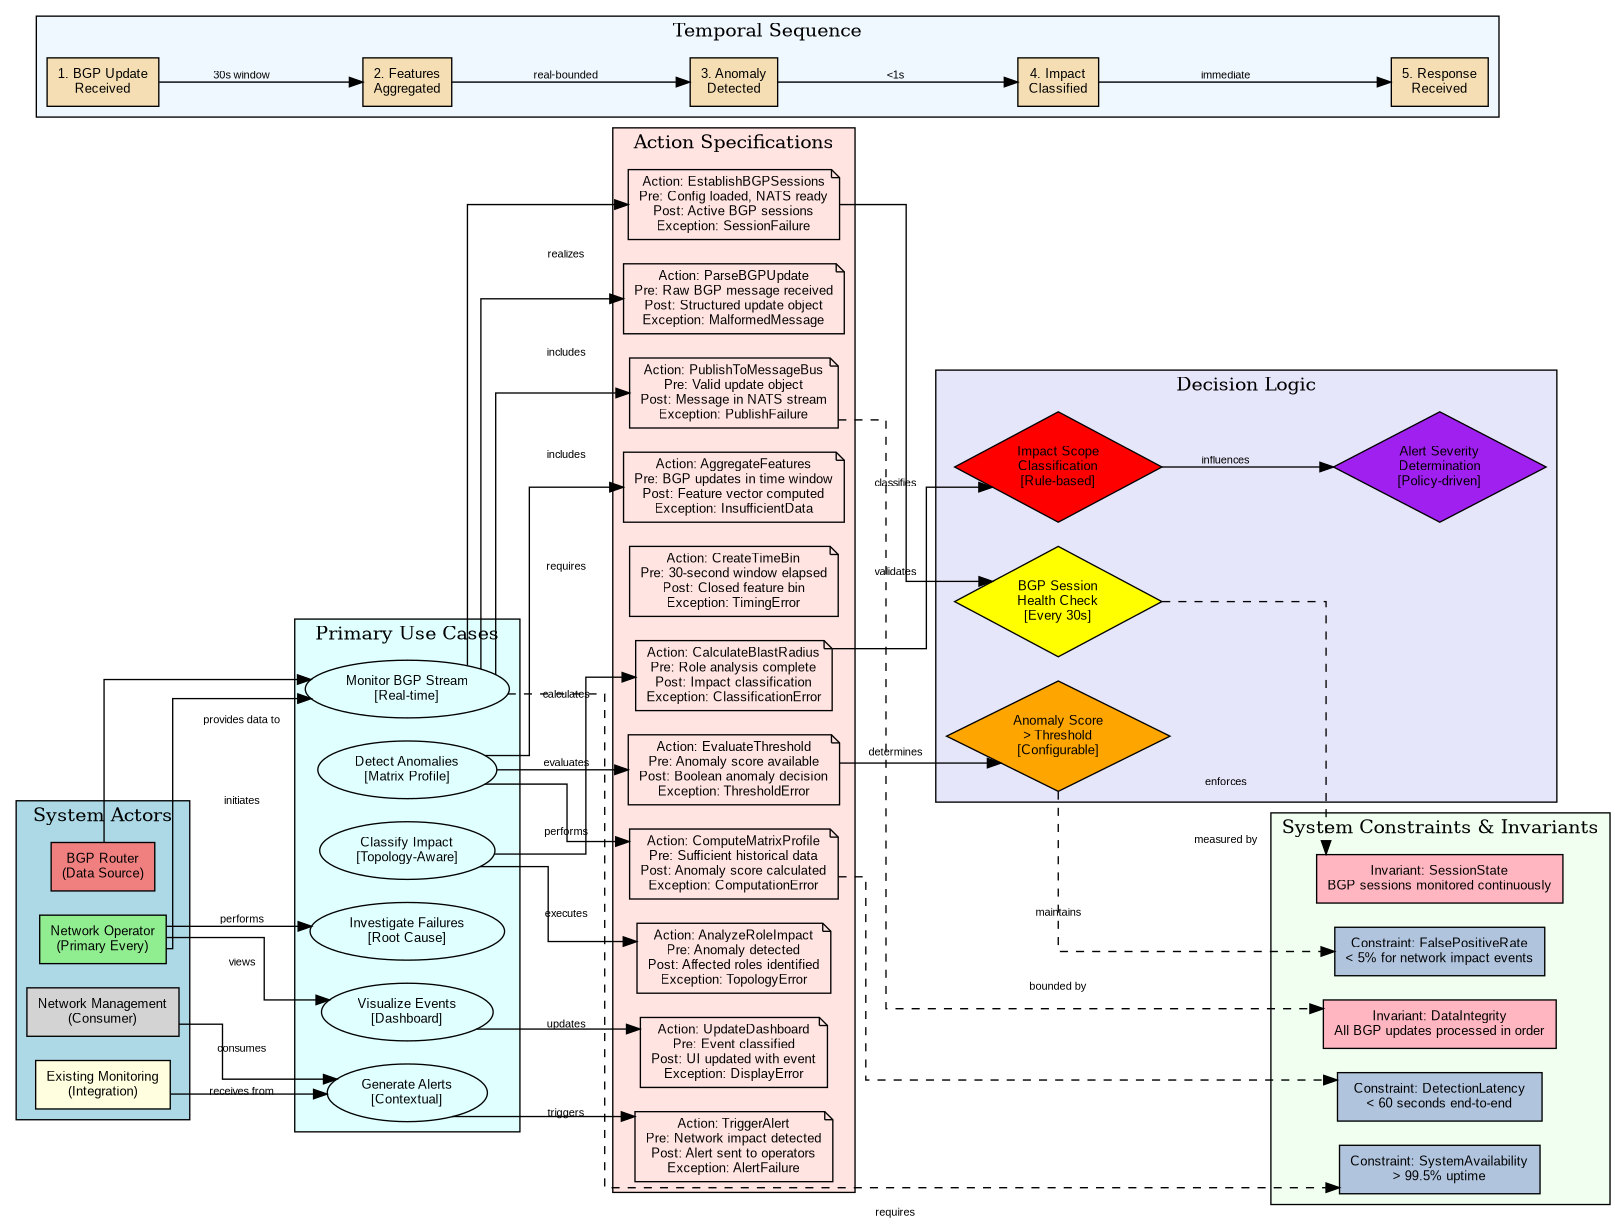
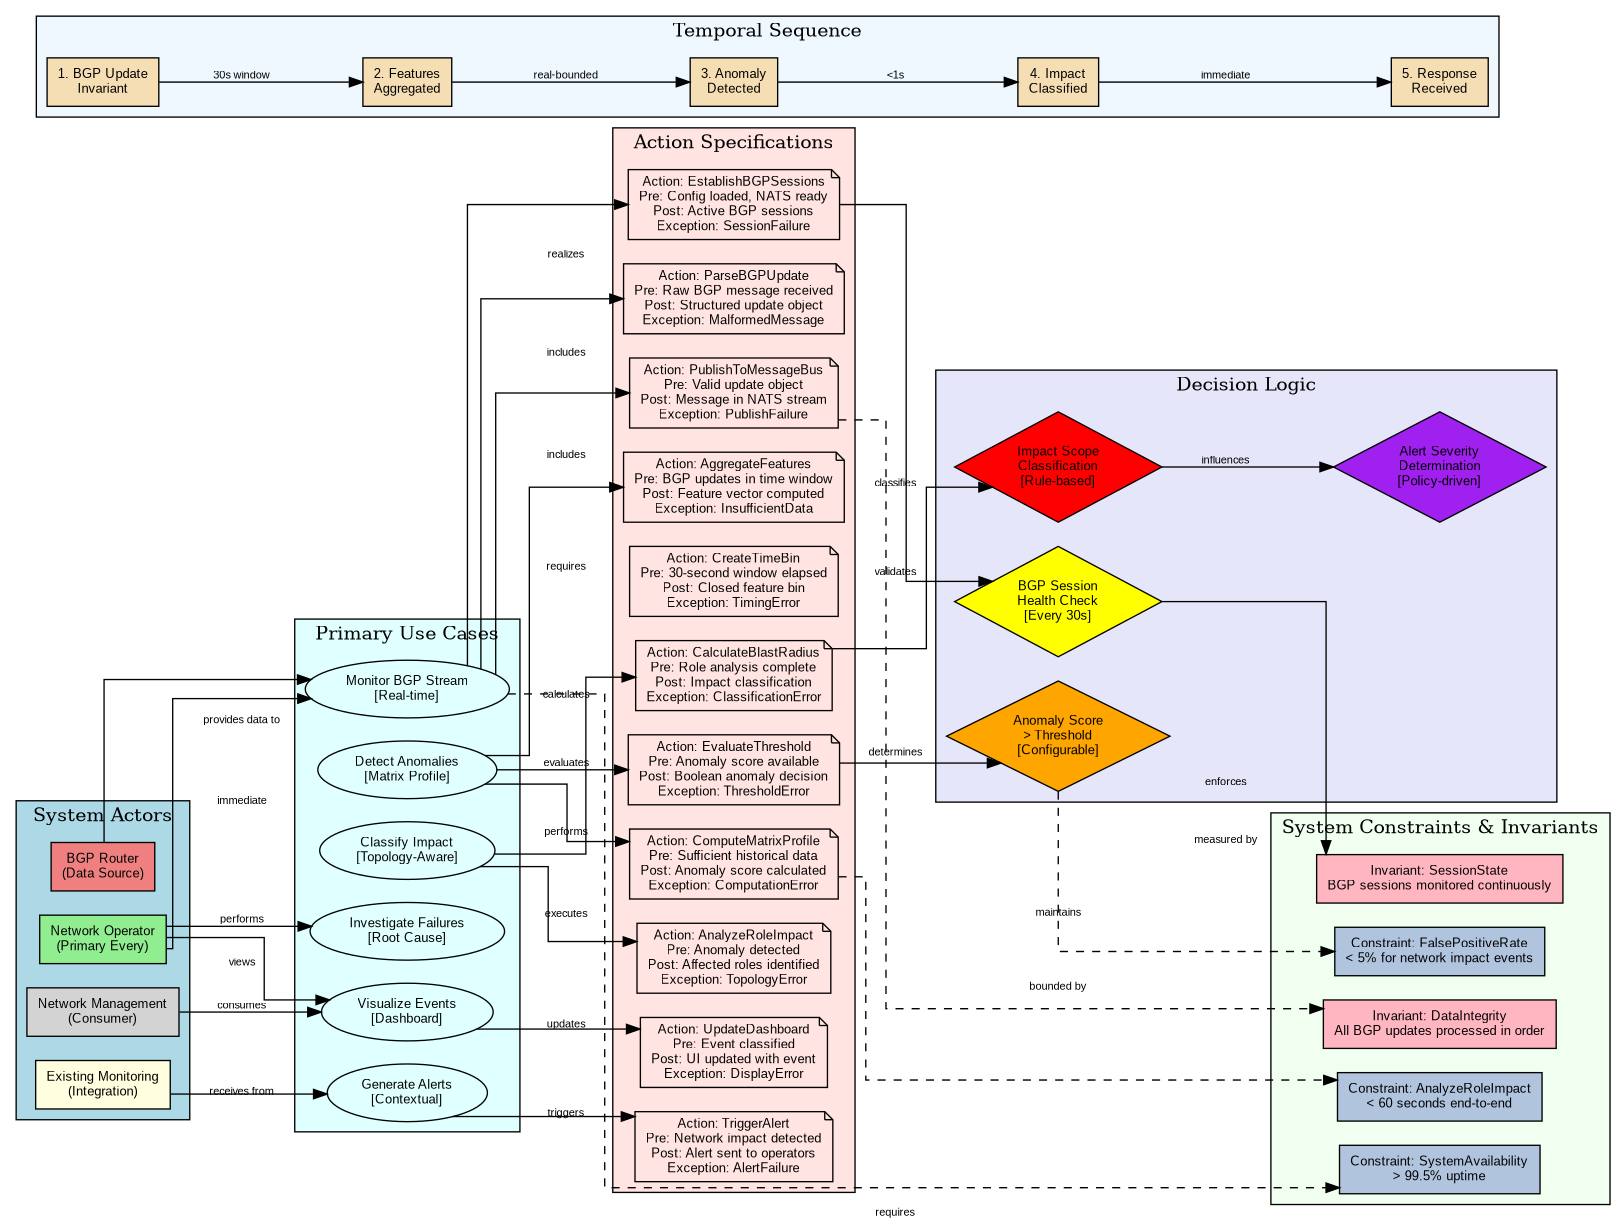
(103, 82) -> (103, 82)
(1326, 639) -> (1326, 639)
(242, 801) -> (242, 801)
(224, 1079) -> (244, 1012)
(1440, 1097) -> (1440, 1097)
